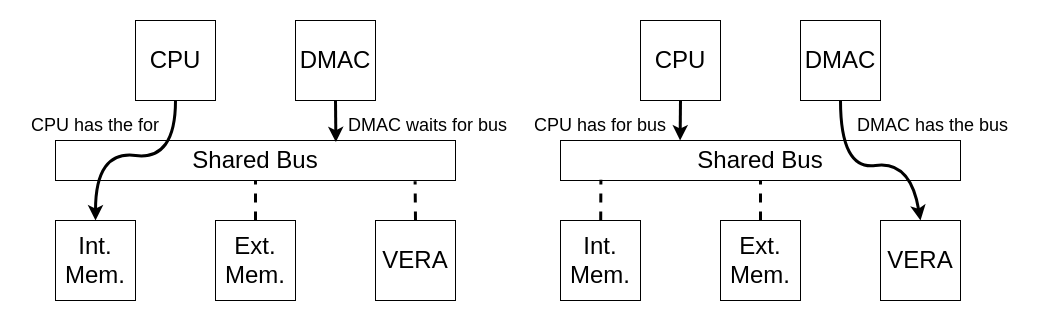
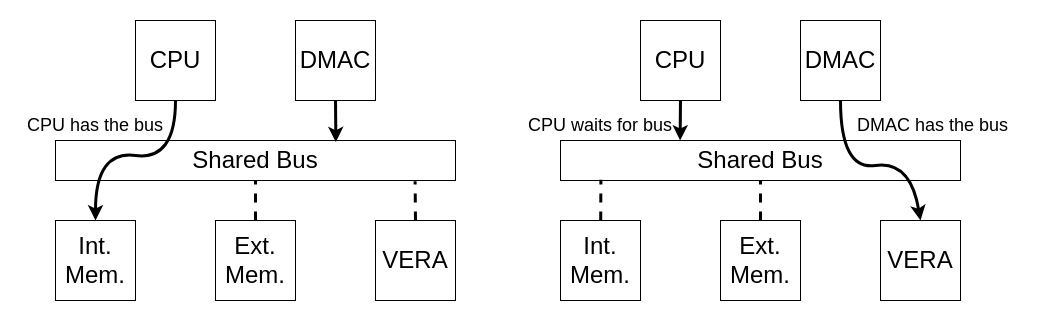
(96, 126) -> (96, 126)
(428, 126) -> none
(601, 126) -> (601, 126)
